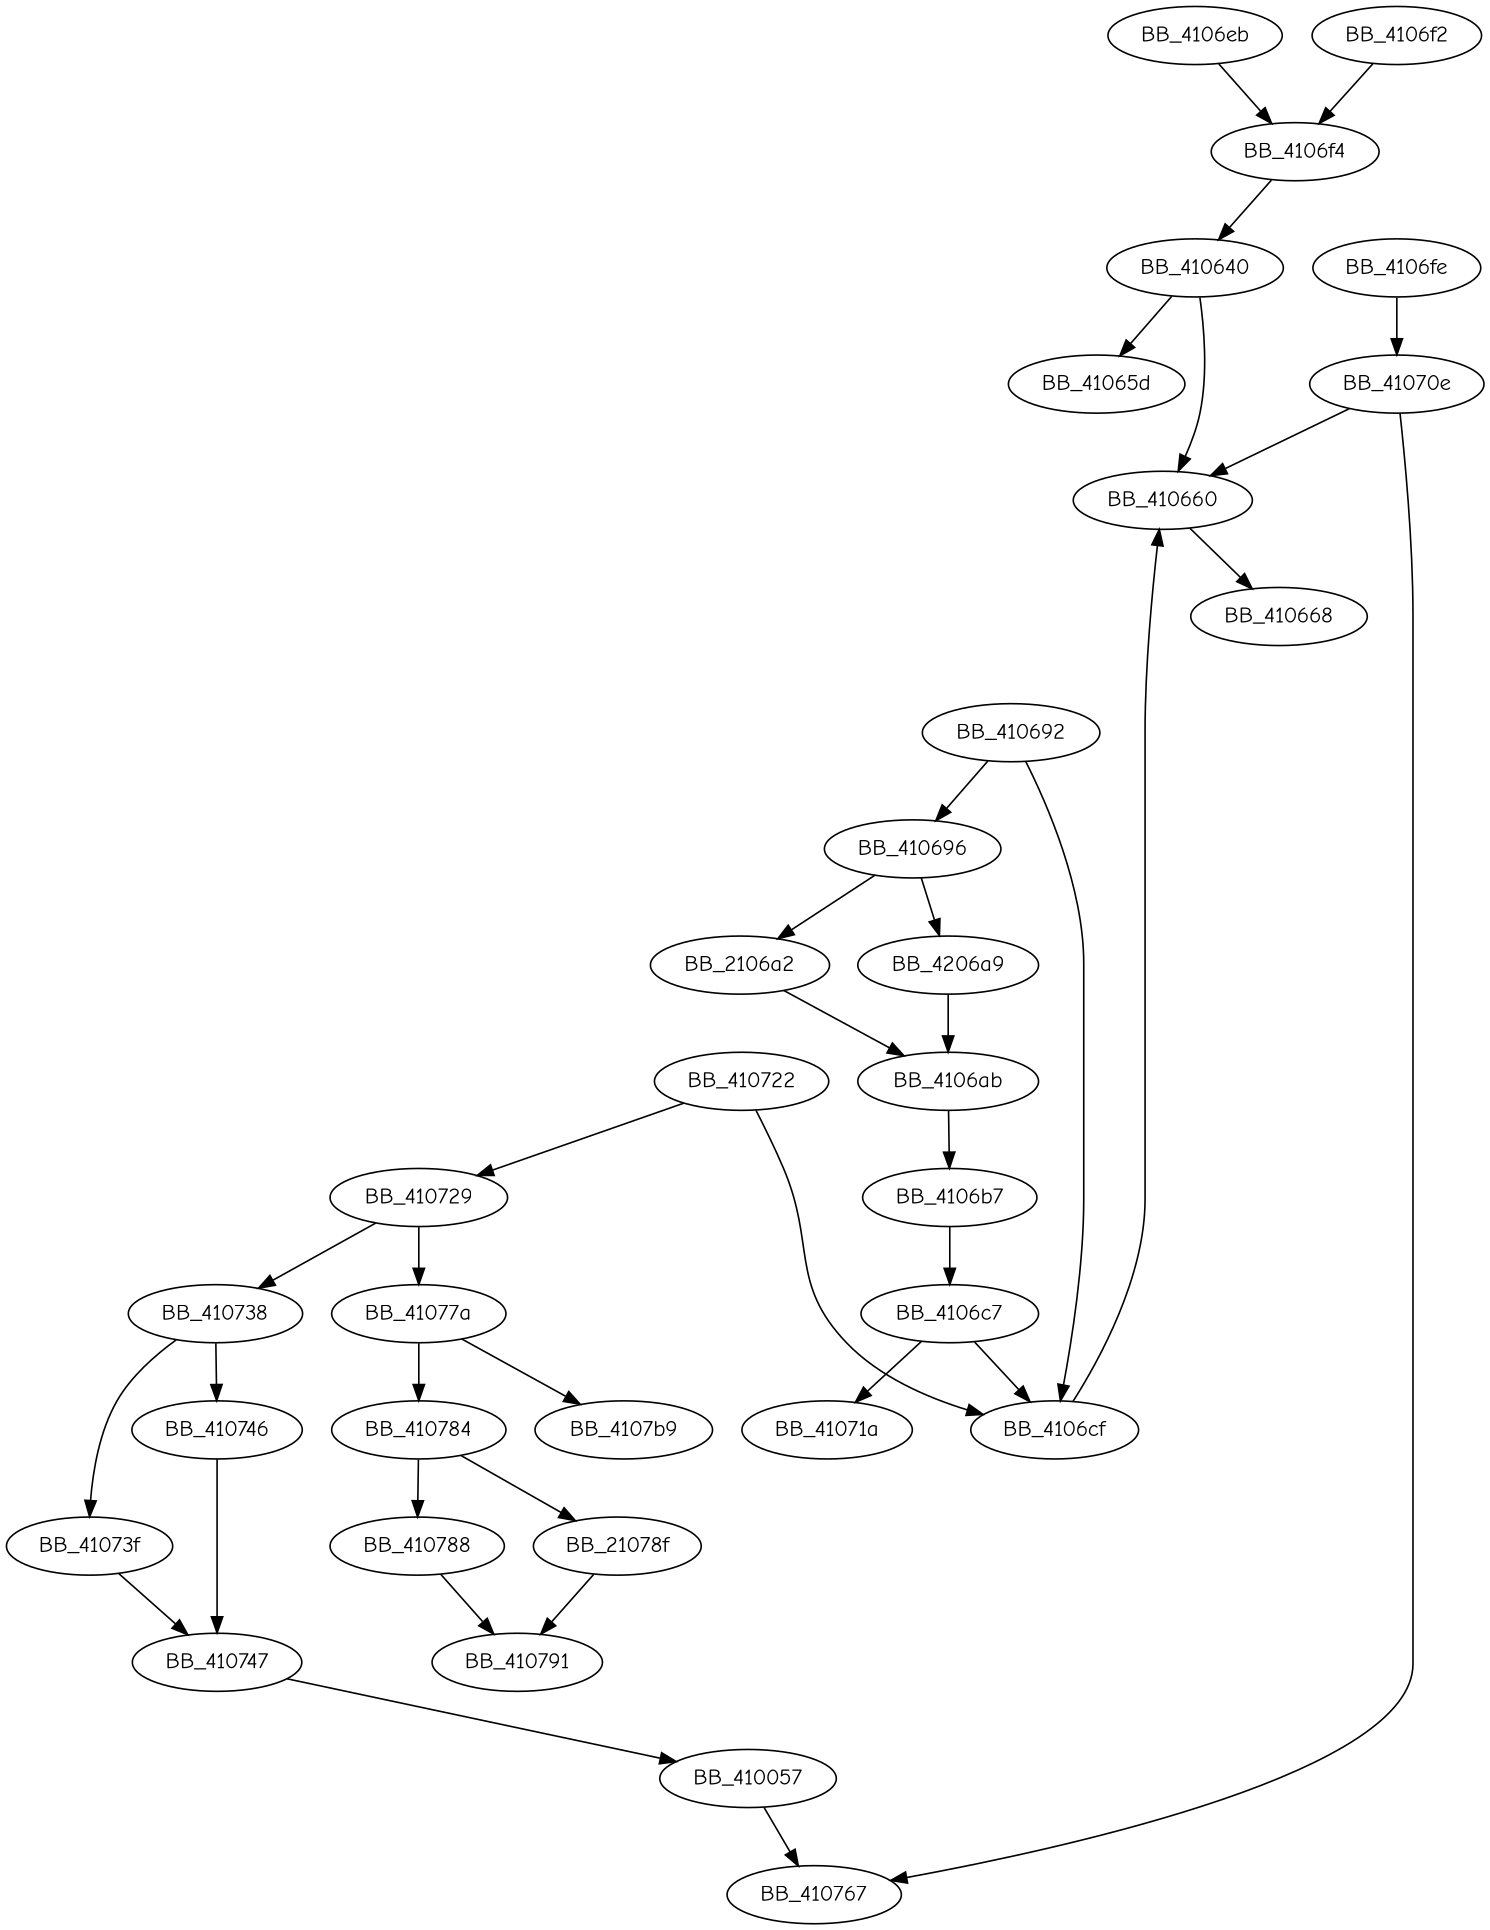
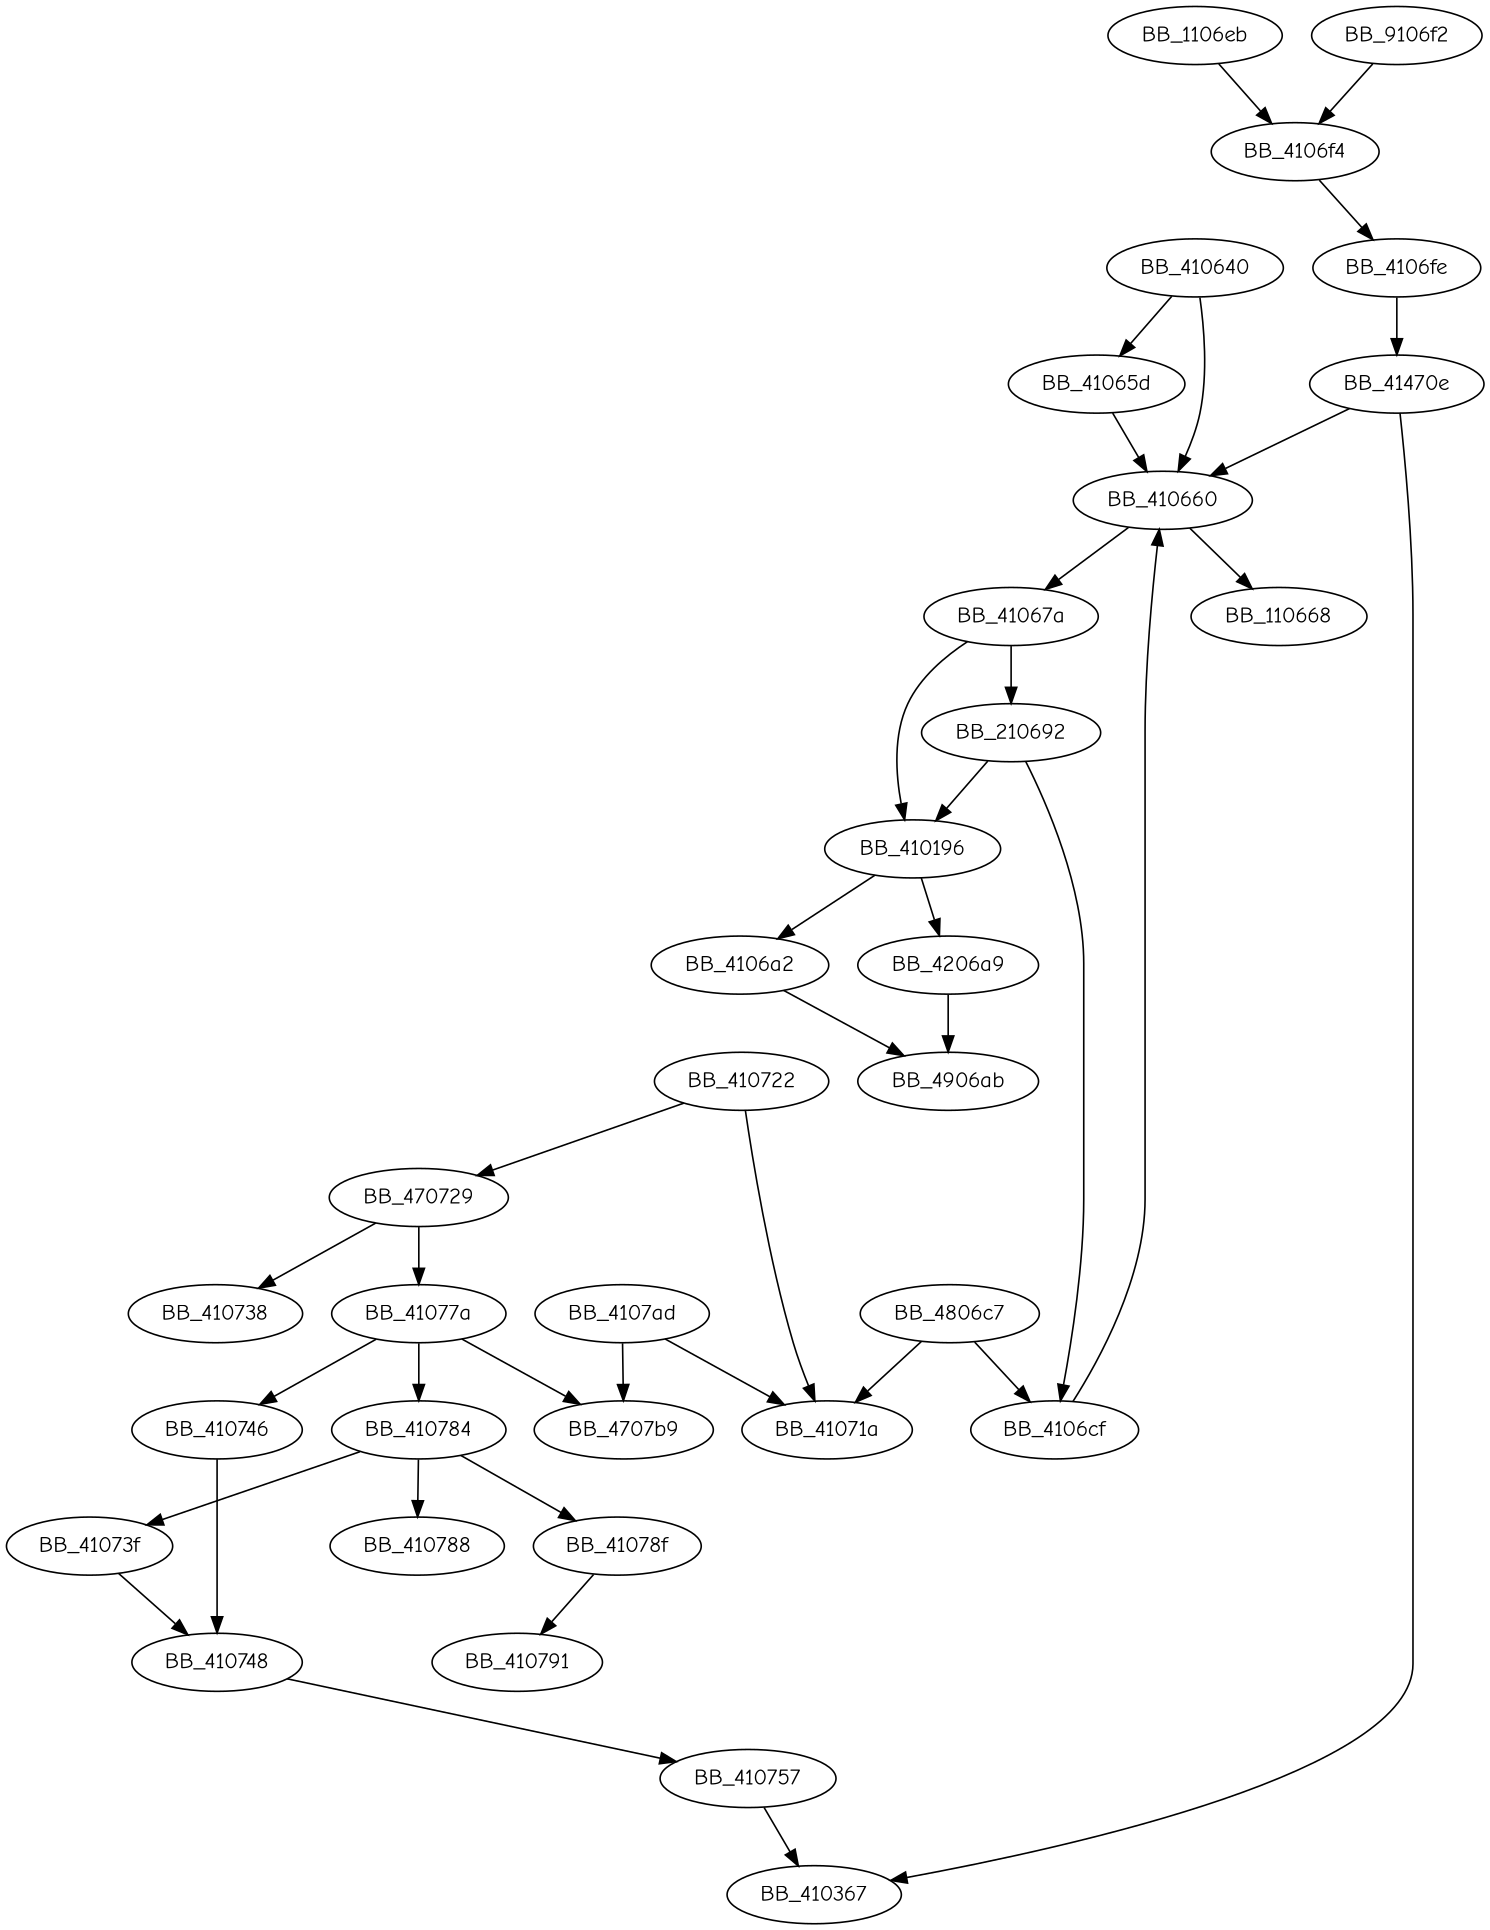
(1195, 36) -> (1195, 36)
(1397, 36) -> (1397, 36)
(1251, 204) -> (1341, 204)
(1397, 384) -> (1397, 384)
none -> (1126, 435)
none -> (1011, 617)
(1279, 617) -> (1279, 617)
(1011, 733) -> (1011, 733)
(913, 849) -> (913, 849)
(740, 965) -> (740, 965)
(948, 1081) -> (948, 1081)
(419, 1198) -> (419, 1198)
(950, 1198) -> none
(815, 1296) -> (770, 1250)
none -> (622, 1314)
(950, 1314) -> (950, 1314)
(216, 1364) -> (325, 1368)
(113, 1409) -> (261, 1486)
(624, 1430) -> (624, 1430)
(617, 1546) -> (617, 1546)
(462, 1598) -> none
(217, 1662) -> (217, 1662)
(748, 1779) -> (748, 1779)
(814, 1895) -> (814, 1895)
